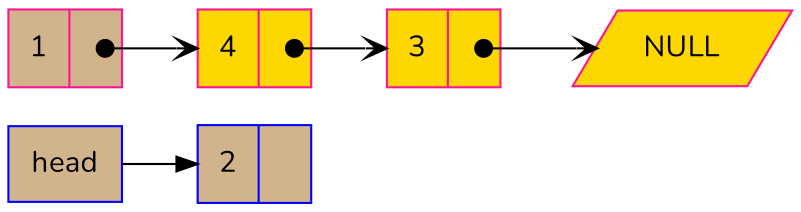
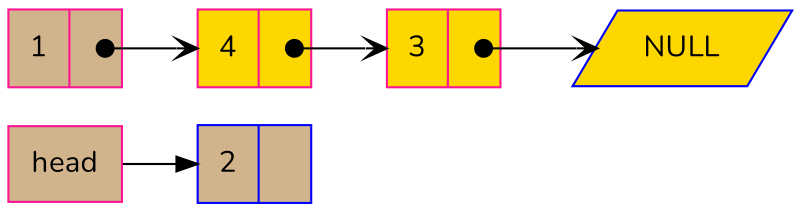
(682, 48) -> (682, 48)
(65, 164) -> (65, 164)
